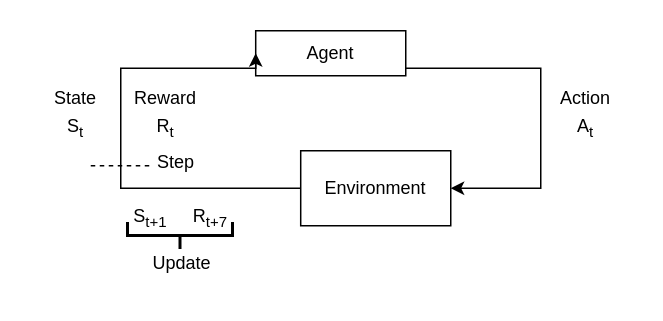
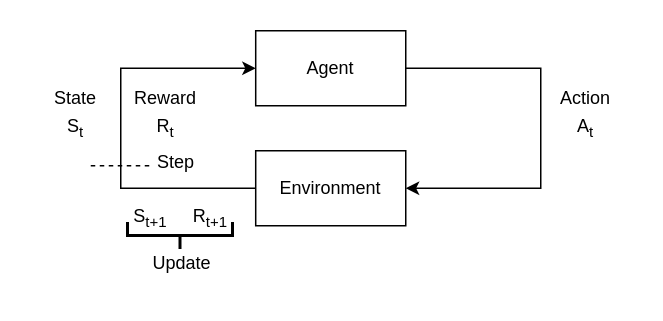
(331, 53) -> (331, 68)
(376, 188) -> (331, 188)
(211, 218) -> (211, 218)
